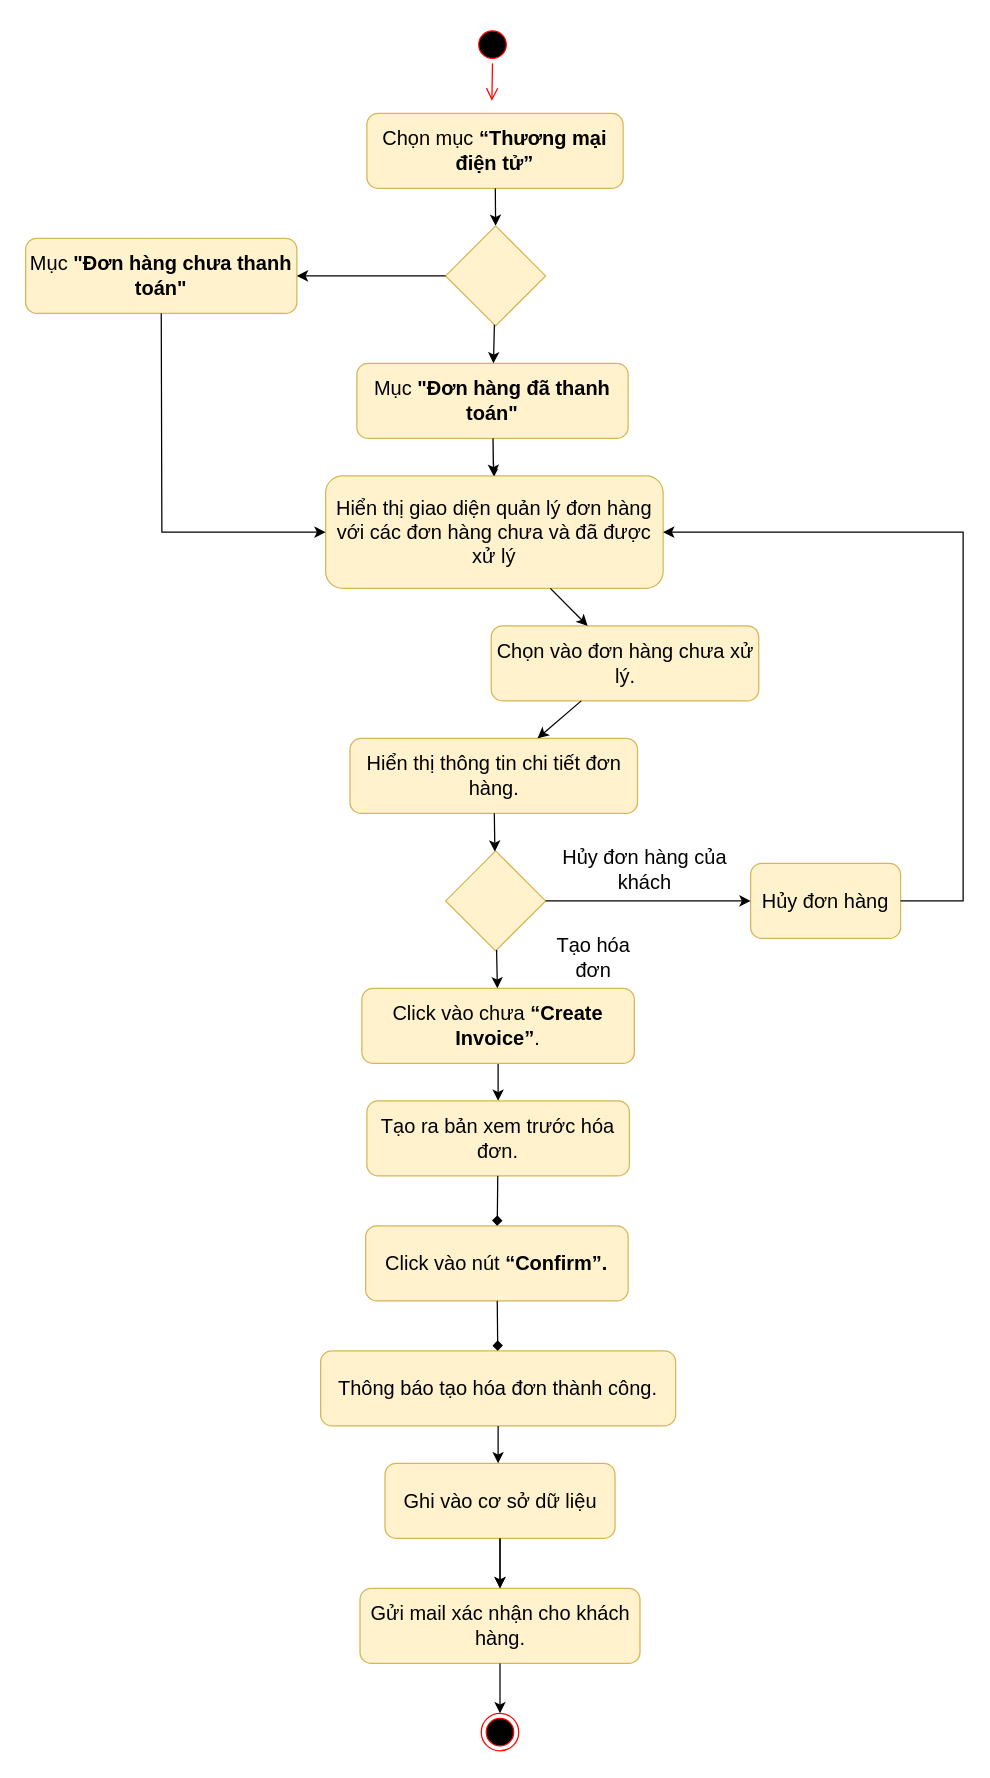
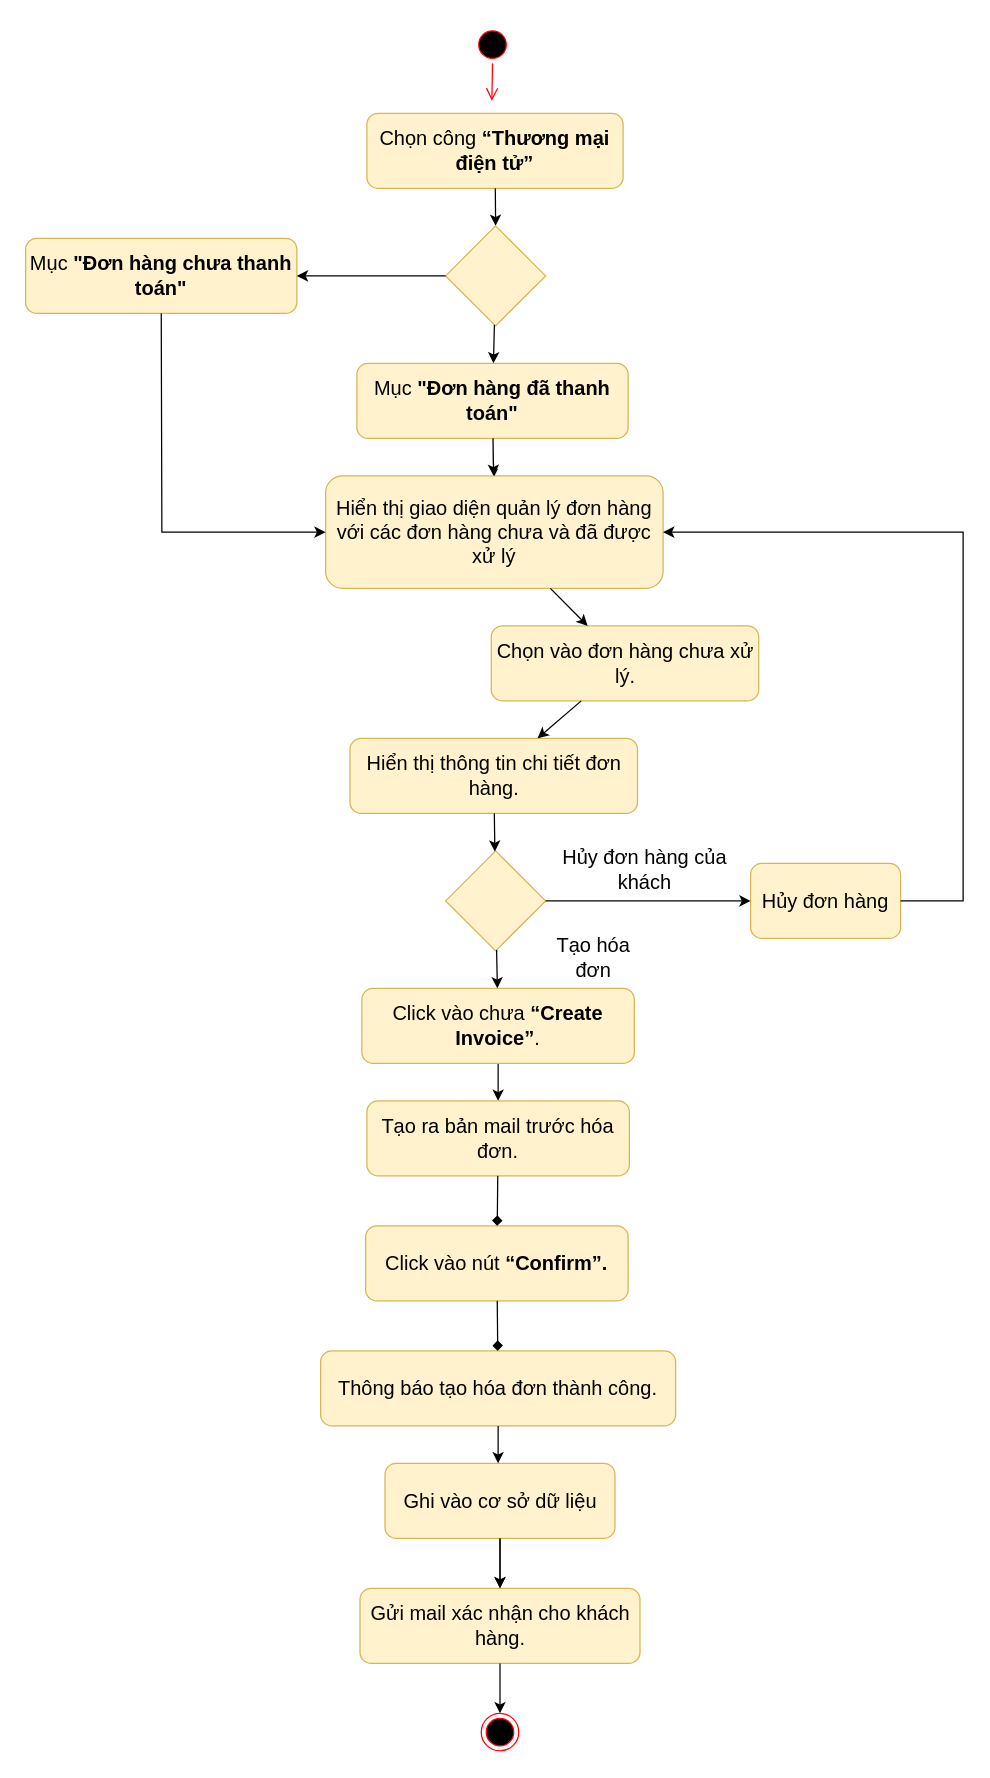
(495, 151) -> (495, 151)
(498, 1138) -> (498, 1138)
